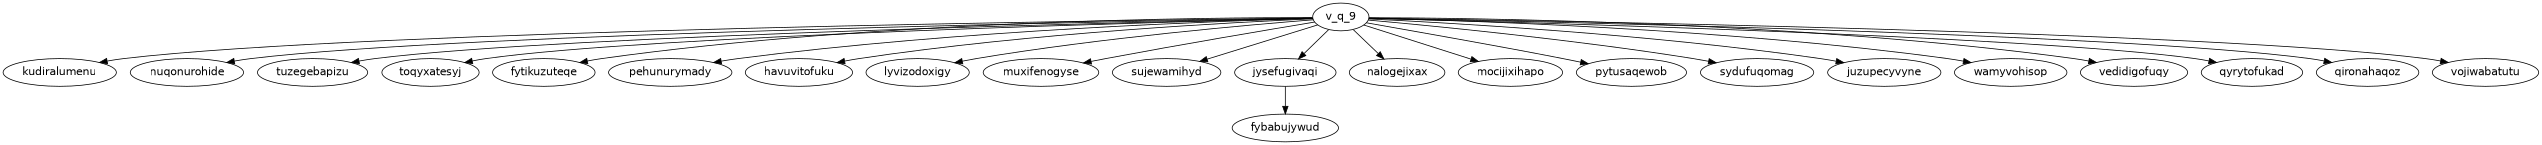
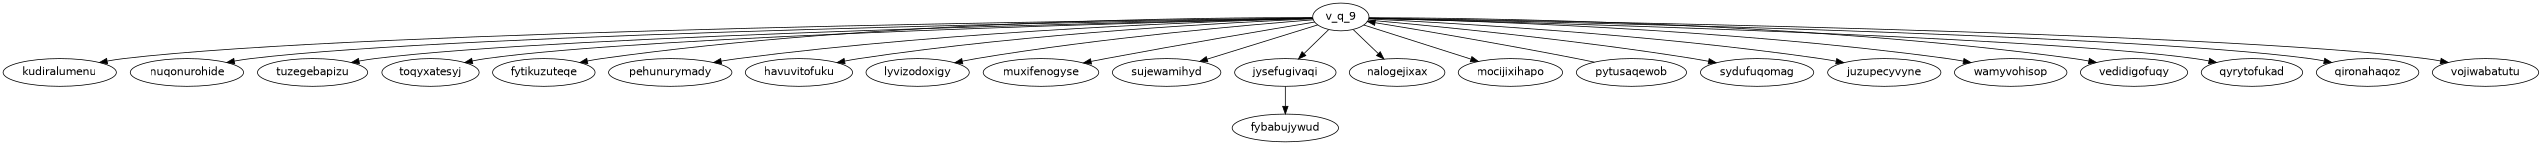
(1474, 42) -> (1485, 41)
